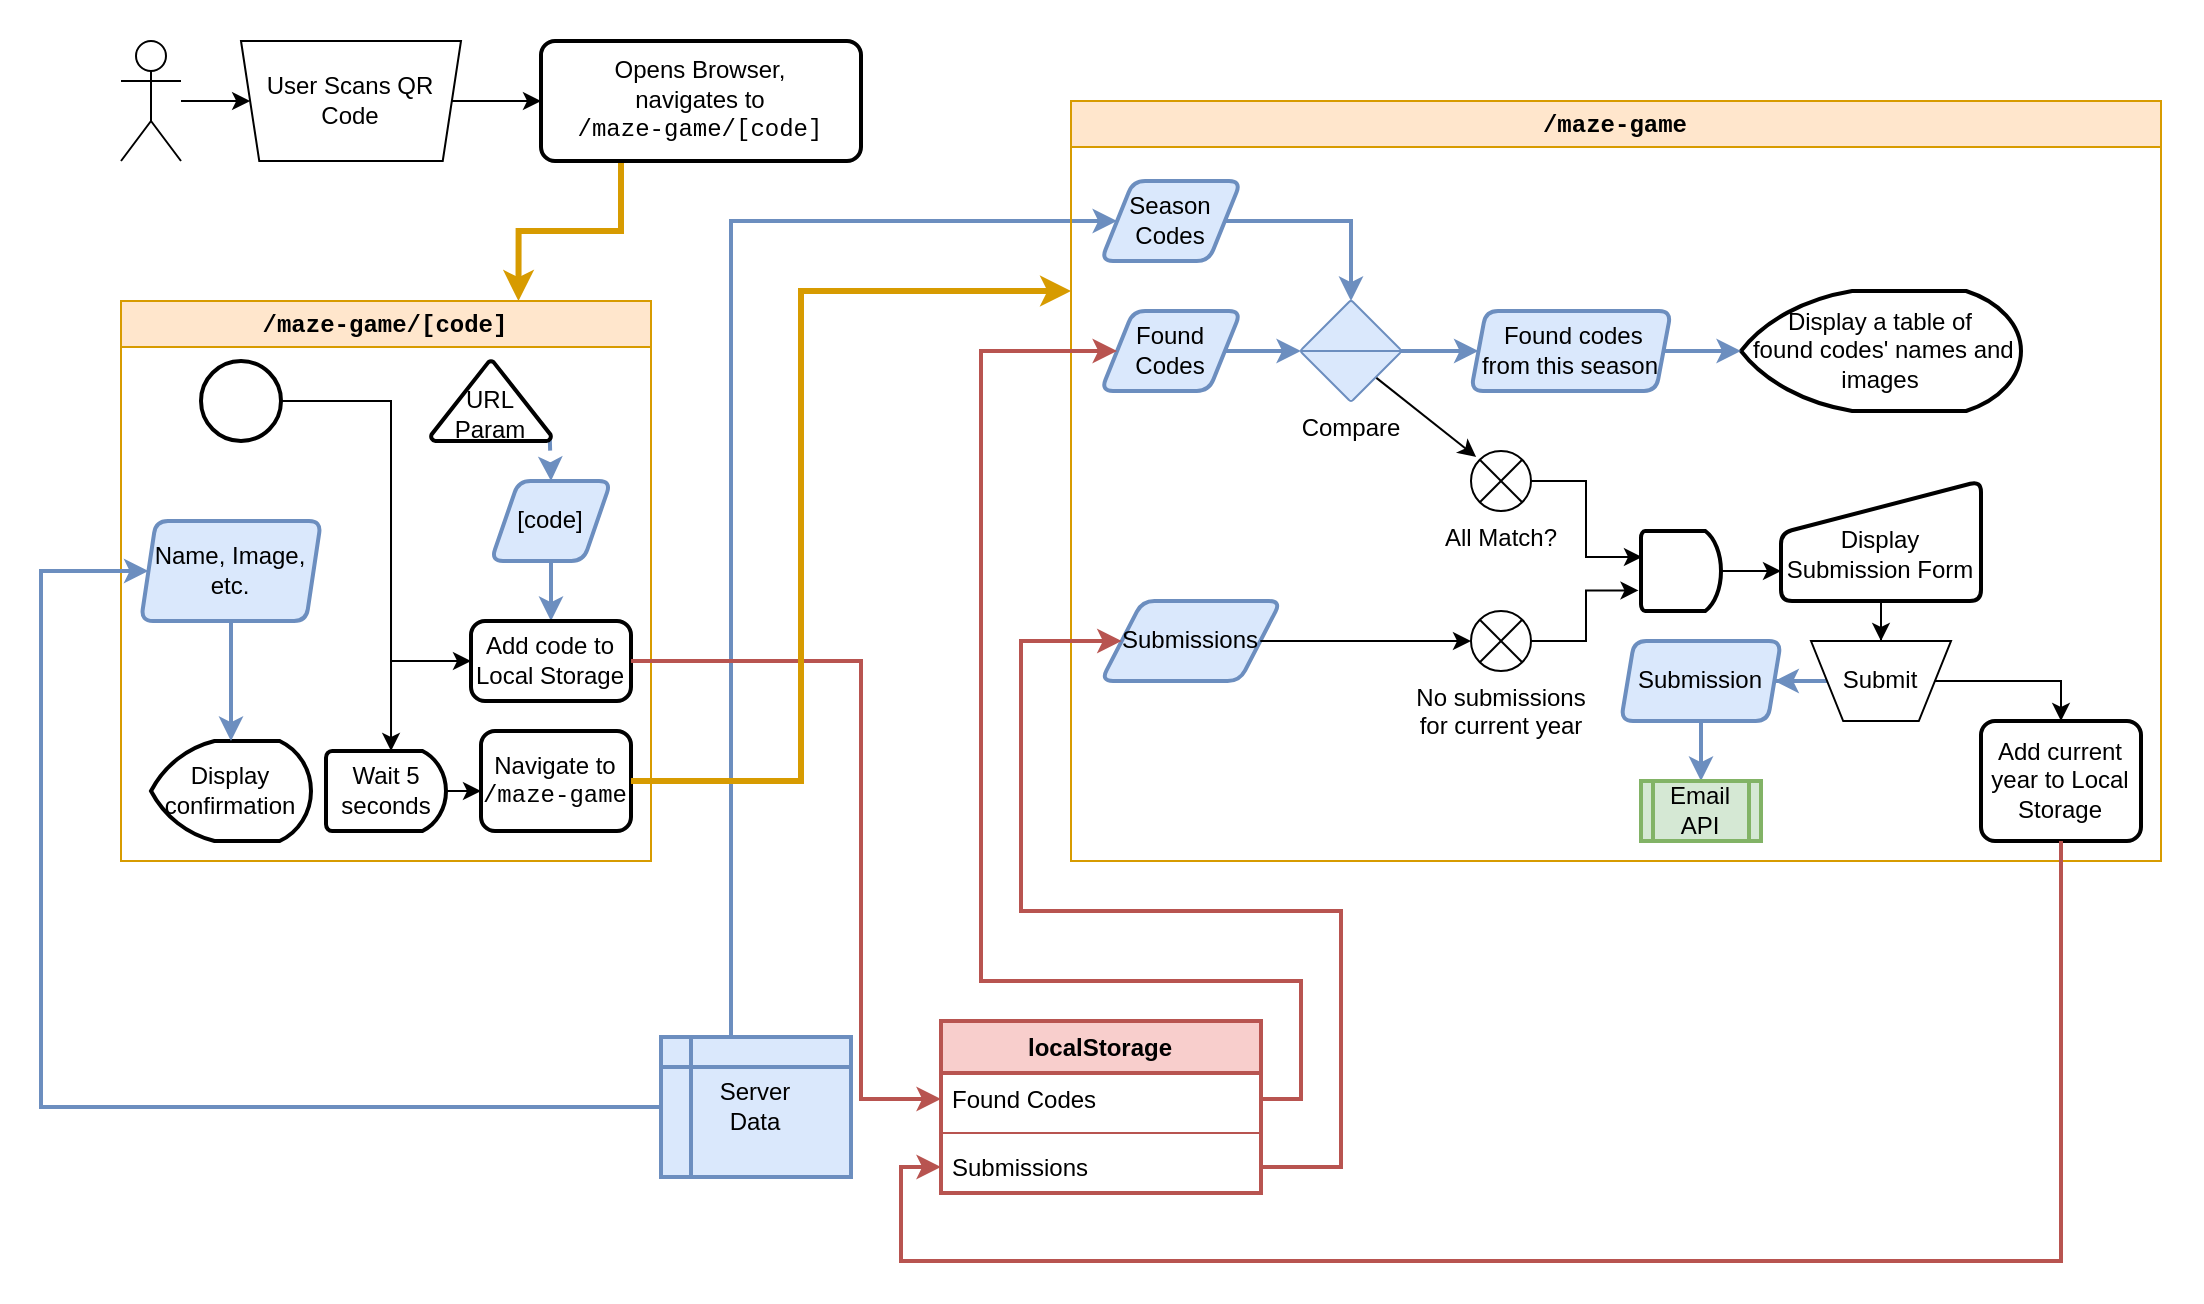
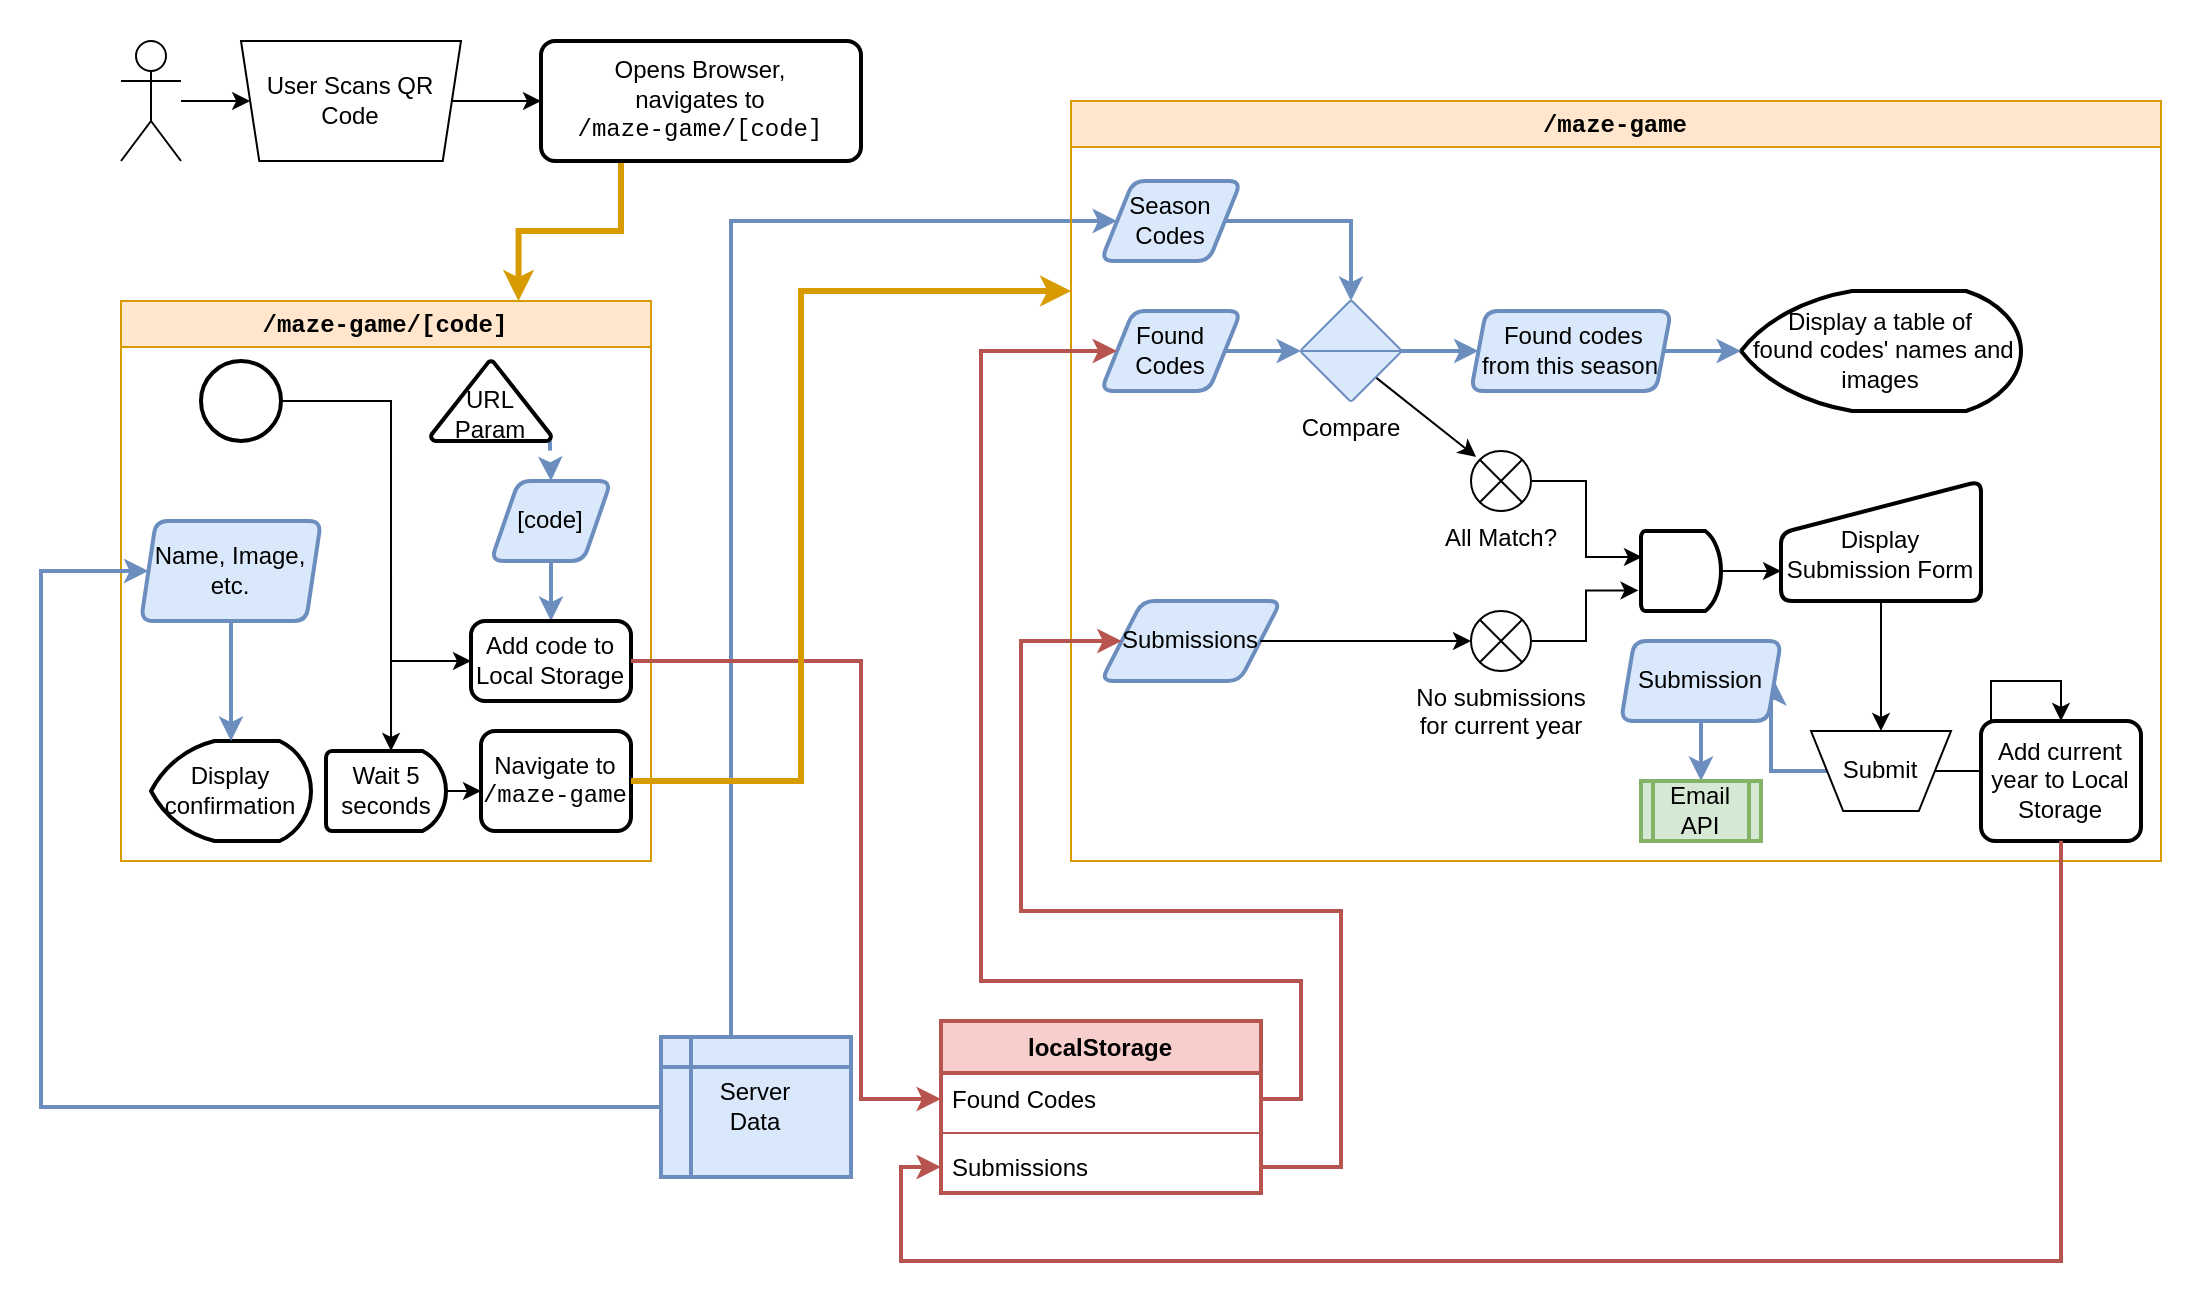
(1881, 681) -> (1881, 771)
